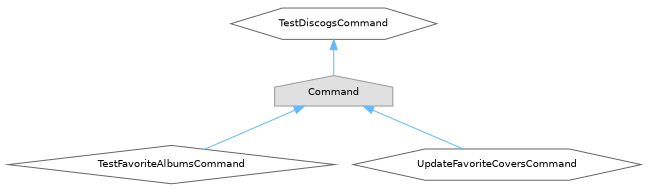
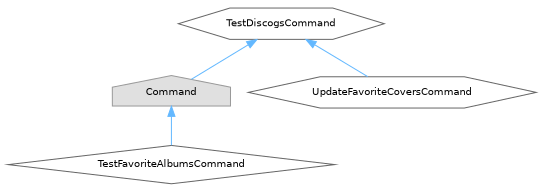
(418, 130) -> (341, 61)
